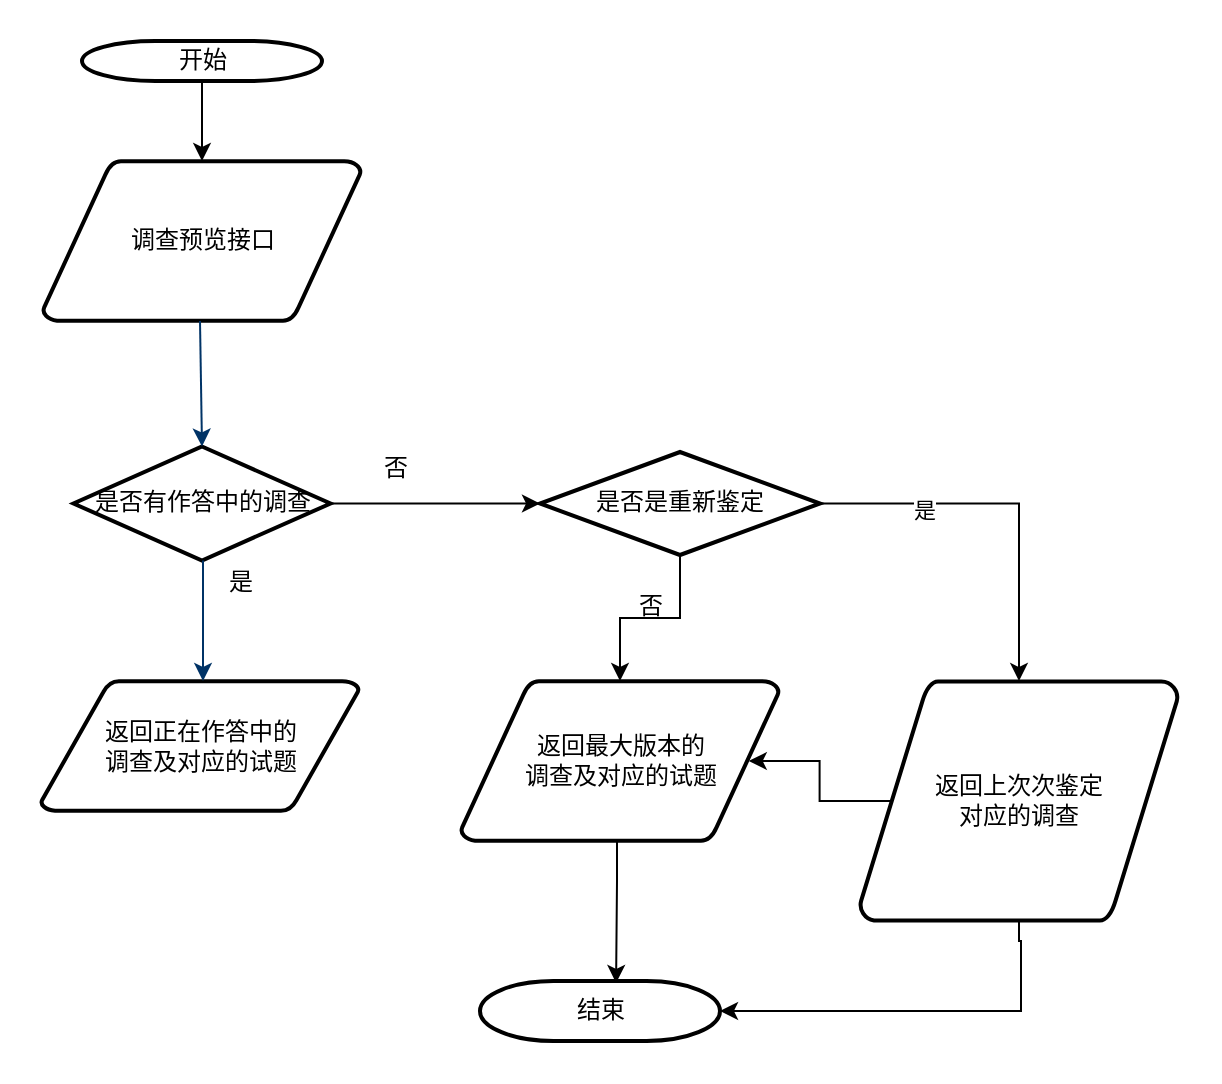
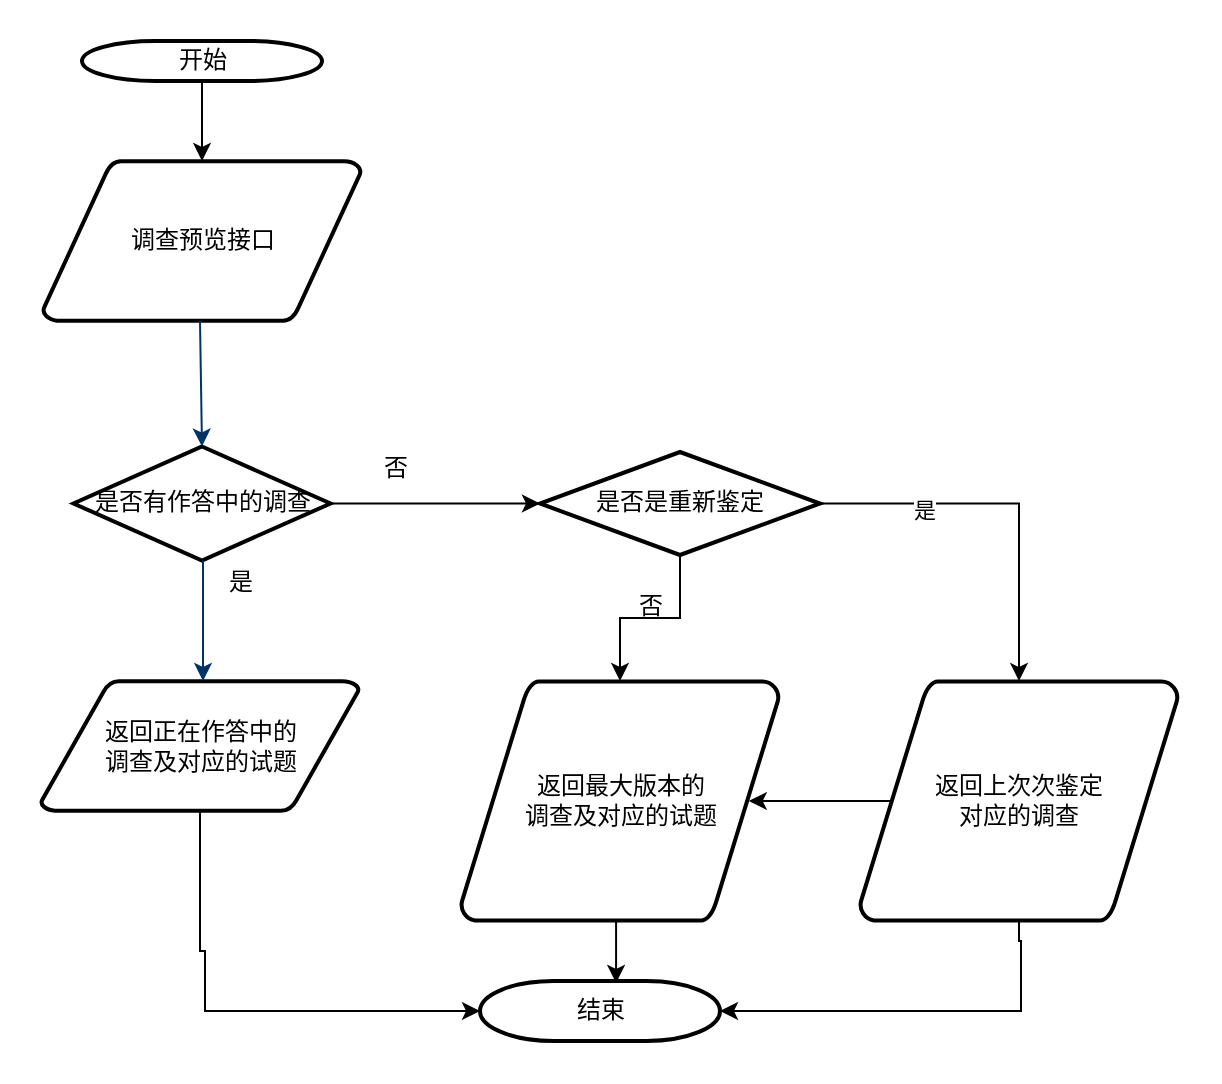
(620, 761) -> (620, 801)
none -> (233, 1011)
